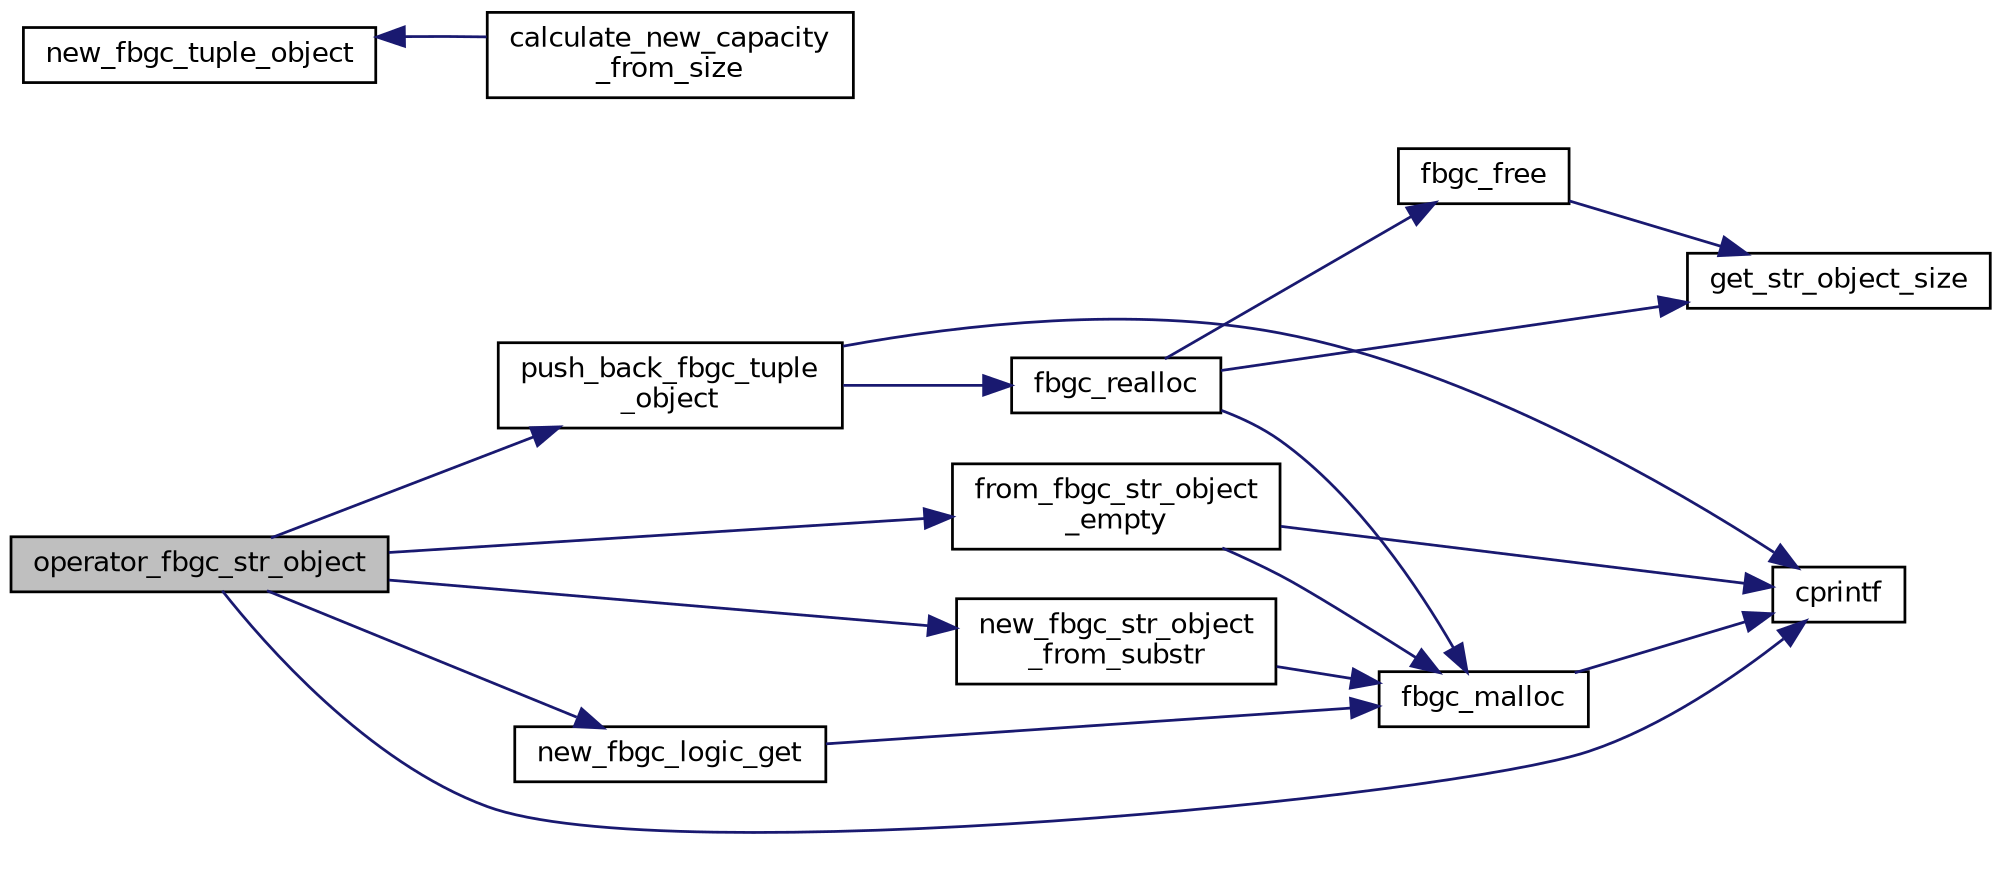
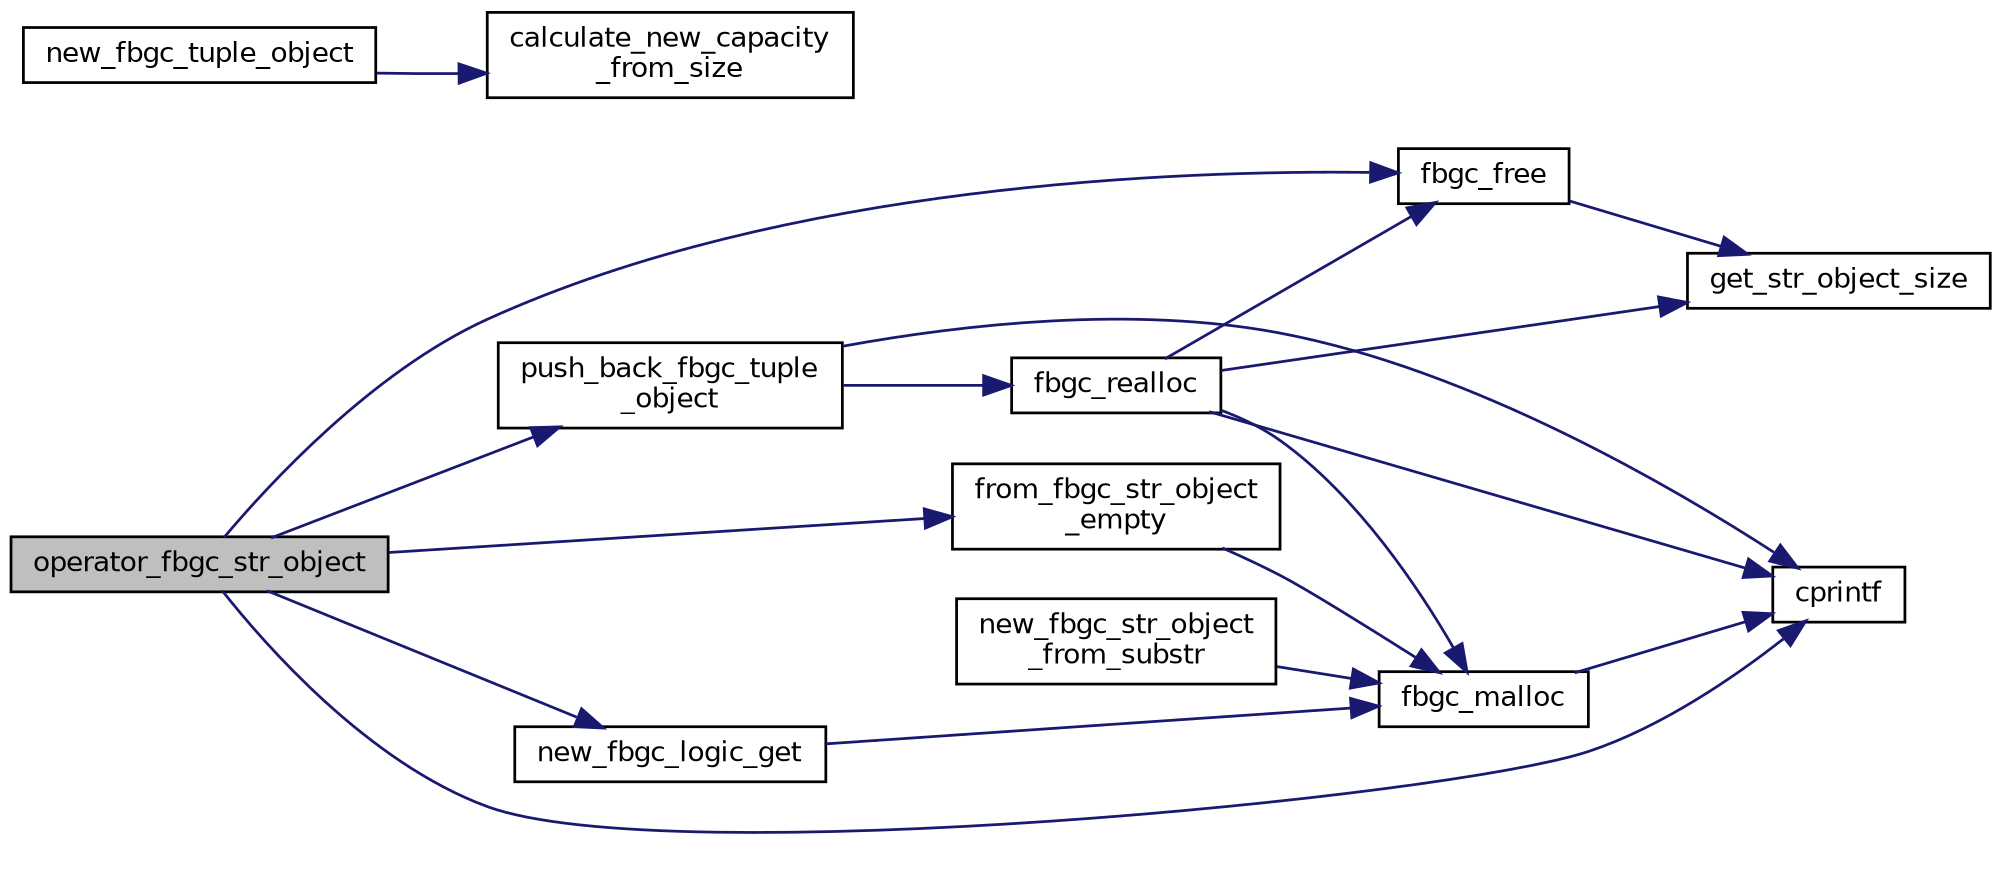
(446, 36) -> (418, 74)
(1513, 555) -> (1477, 490)
(659, 603) -> (751, 233)
